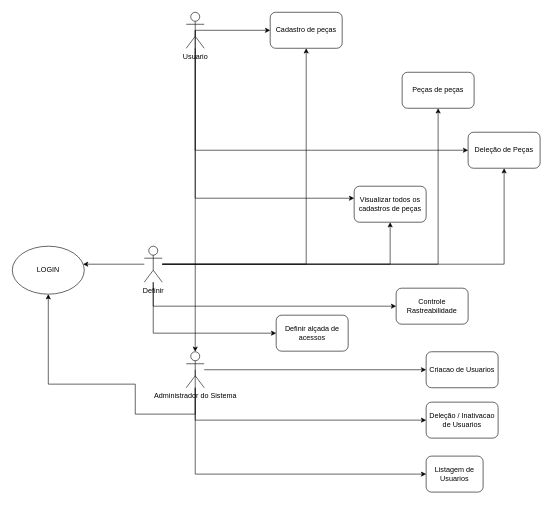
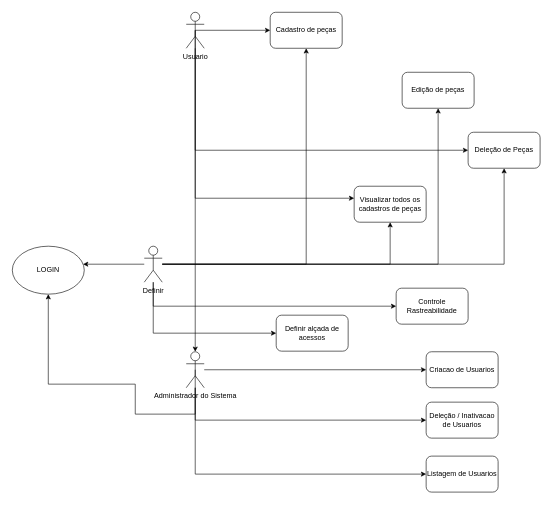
(438, 90) -> (438, 90)
(455, 474) -> (462, 474)
